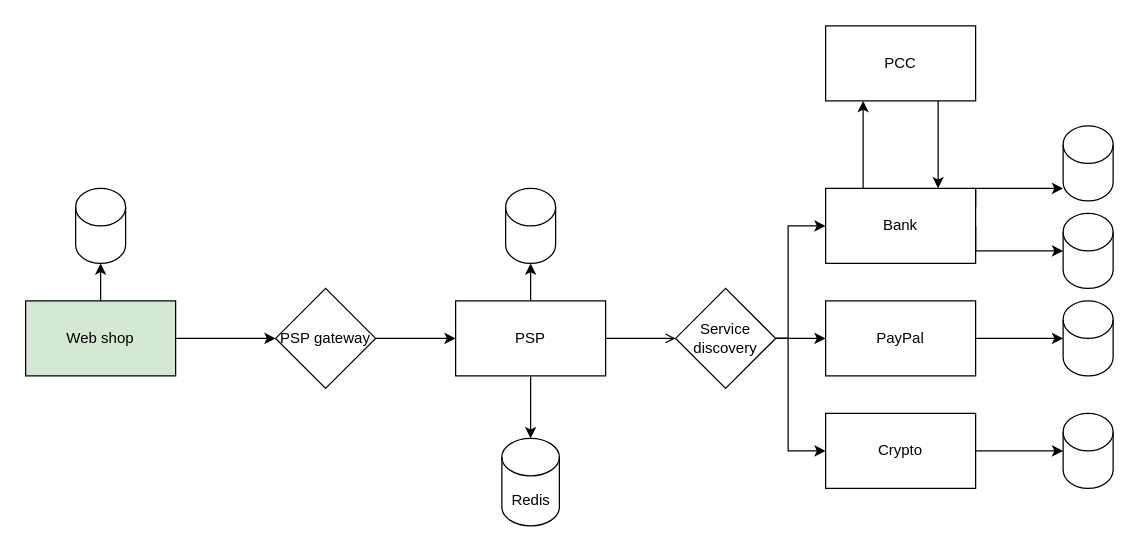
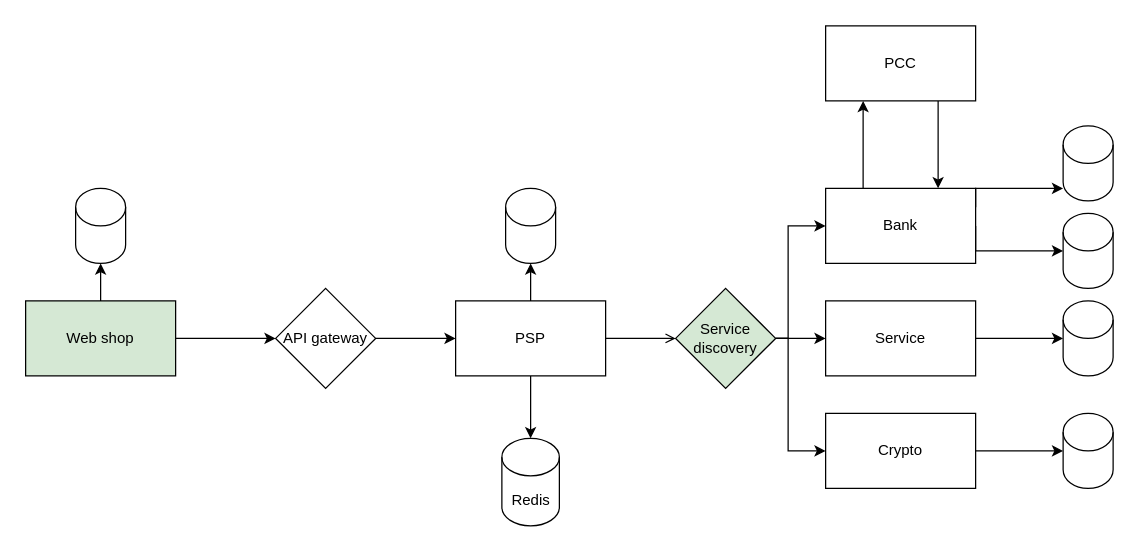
(326, 338) -> (326, 338)
(726, 338) -> (726, 338)
(901, 338) -> (901, 338)
